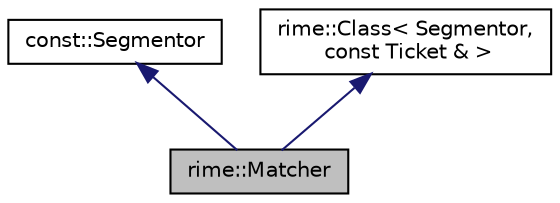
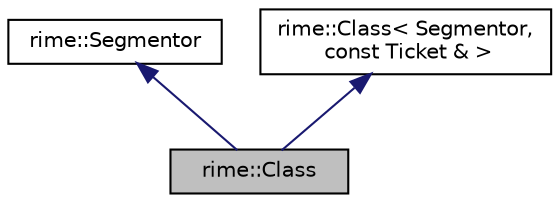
(115, 42) -> (115, 42)
(259, 172) -> (259, 172)
